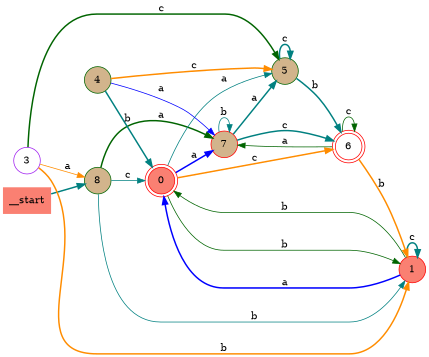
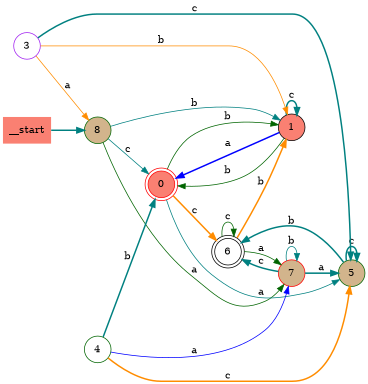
(112, 14) -> (290, 14)
(98, 80) -> (98, 349)
(142, 122) -> (170, 255)
(349, 147) -> (228, 252)
(191, 164) -> none
(412, 269) -> (292, 127)
(160, 354) -> (179, 46)
